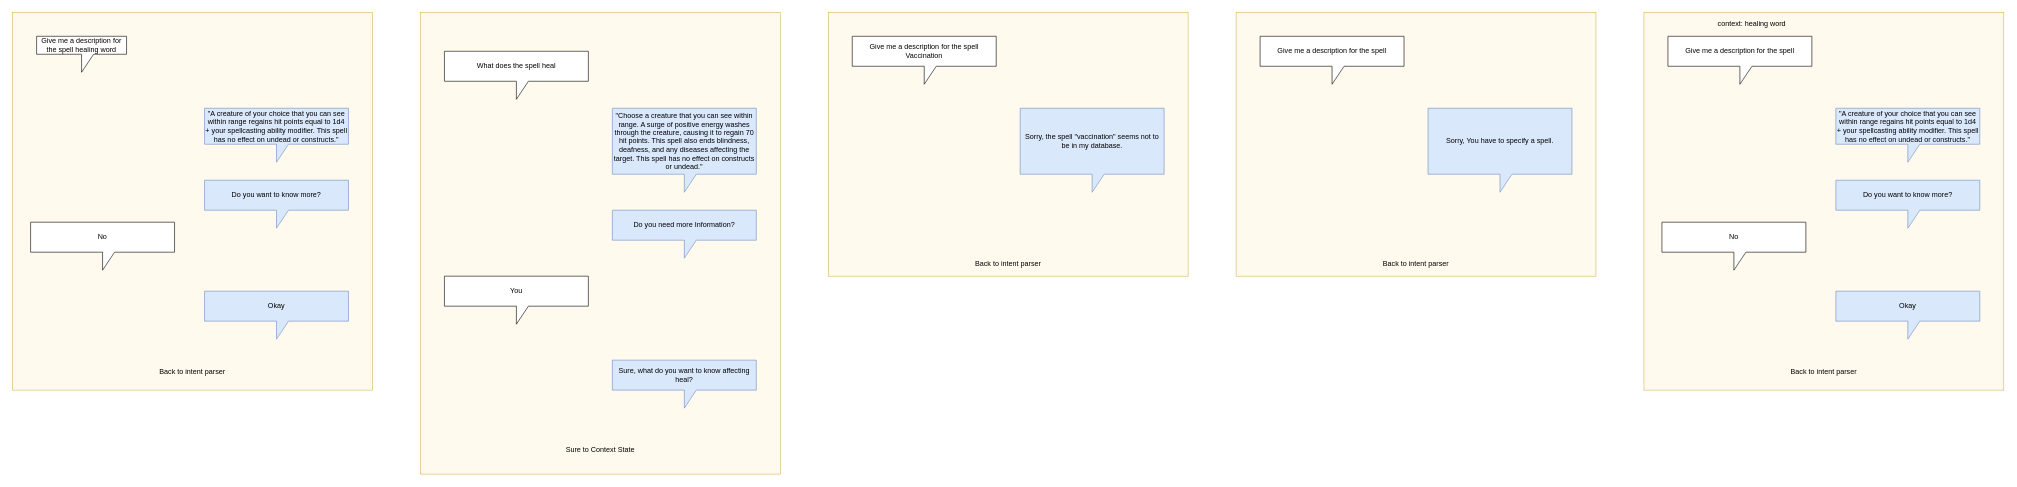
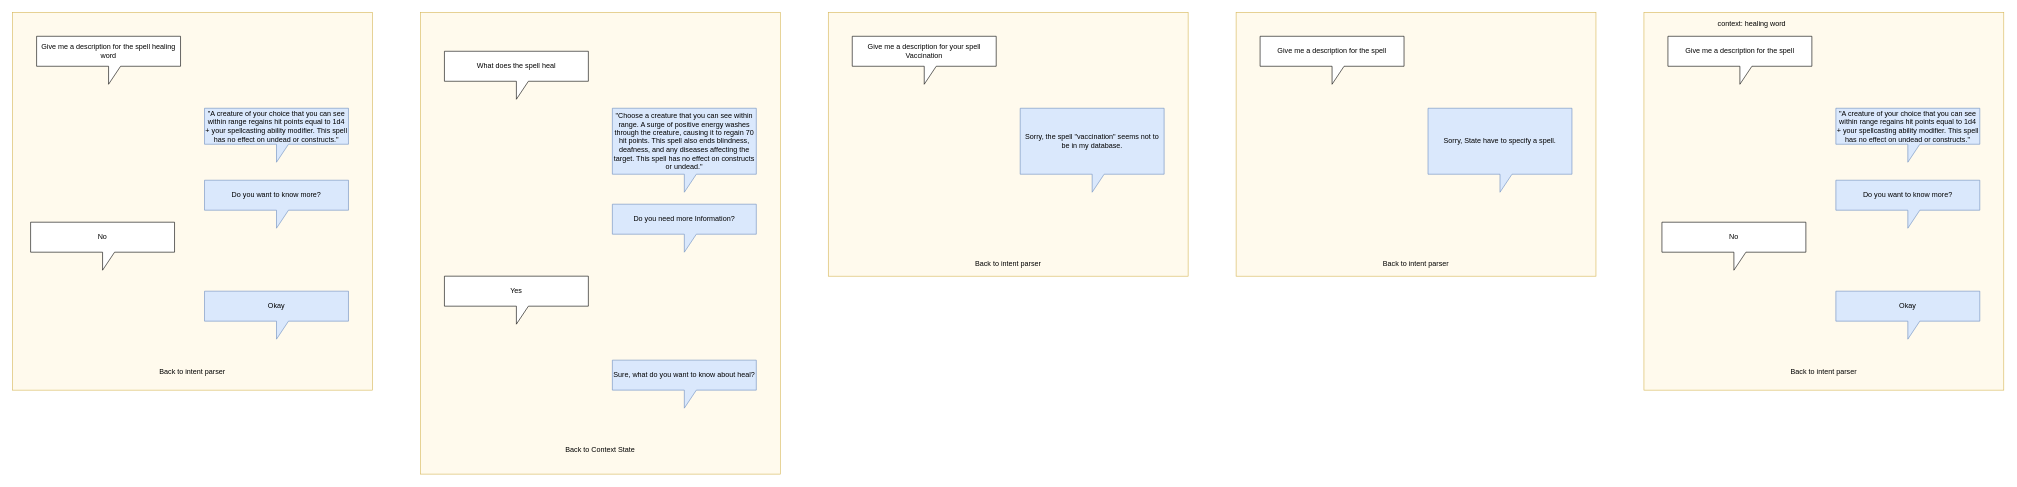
(924, 51) -> (924, 51)
(81, 54) -> (108, 60)
(1500, 141) -> (1500, 141)
(684, 234) -> (684, 228)
(516, 291) -> (516, 291)
(684, 375) -> (684, 375)
(600, 450) -> (600, 450)
